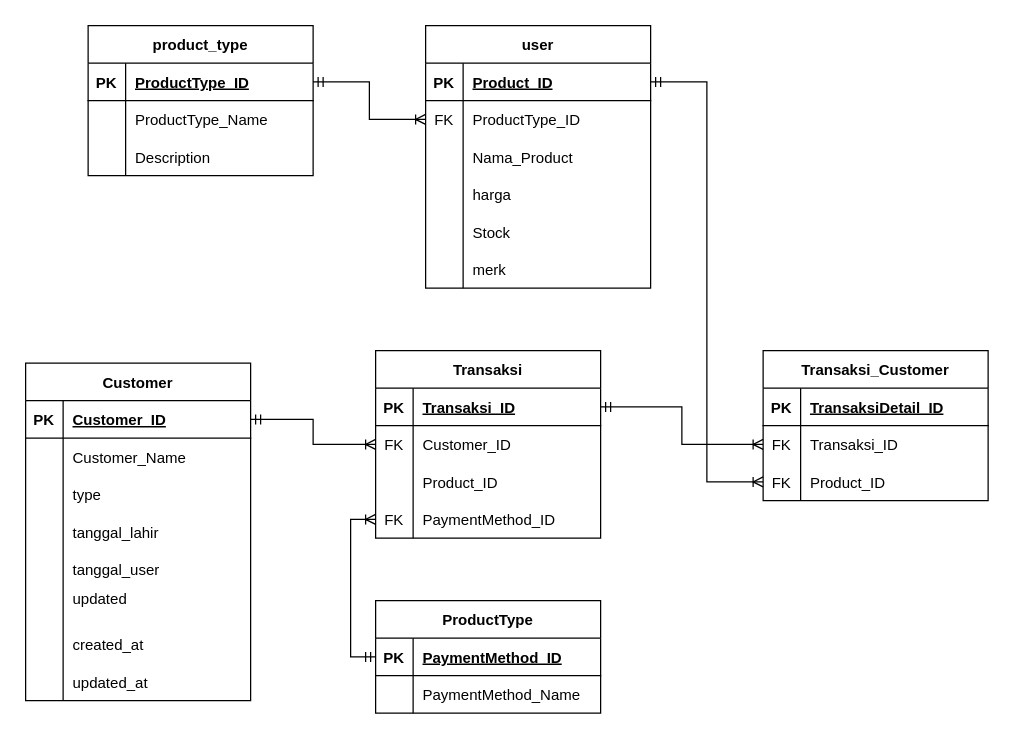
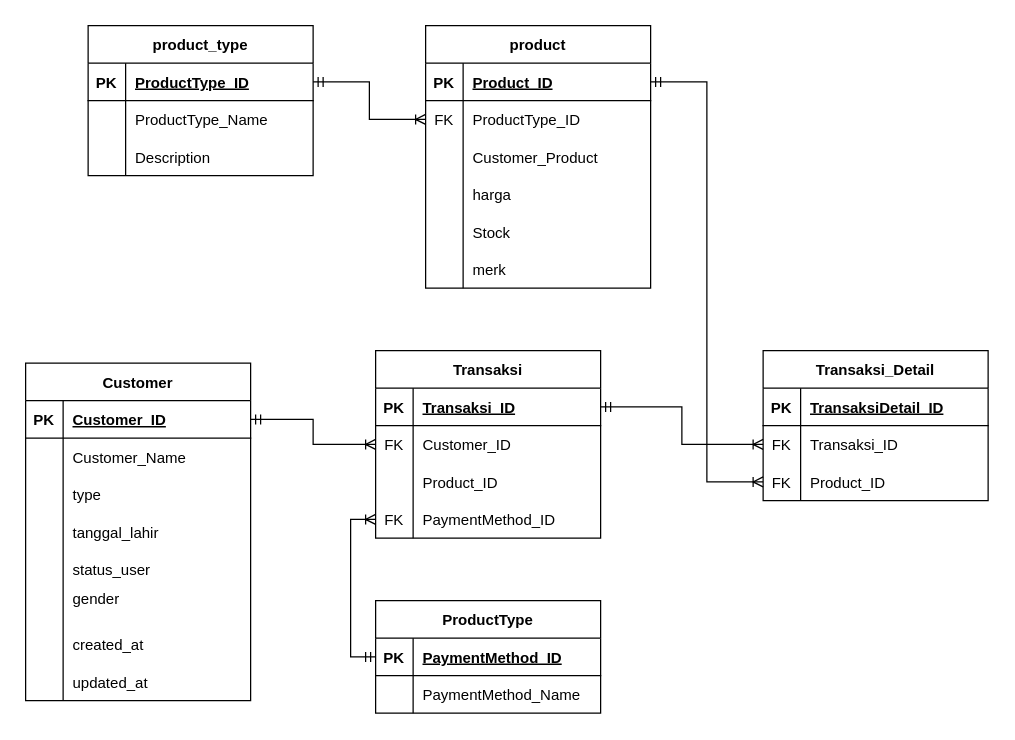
(538, 45) -> (538, 45)
(523, 158) -> (540, 158)
(875, 370) -> (875, 370)
(121, 570) -> (119, 570)
(102, 599) -> (98, 599)
